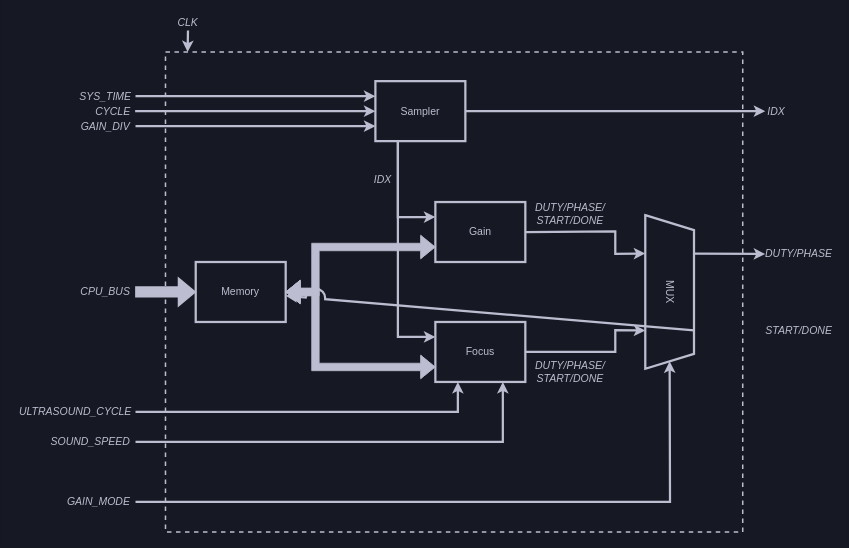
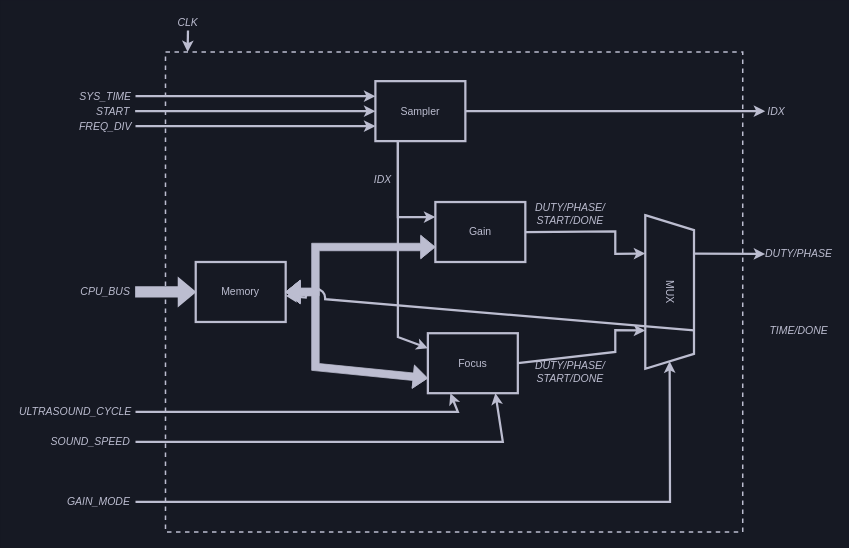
(113, 111) -> (113, 111)
(105, 126) -> (105, 126)
(799, 330) -> (799, 330)
(480, 352) -> (473, 363)
